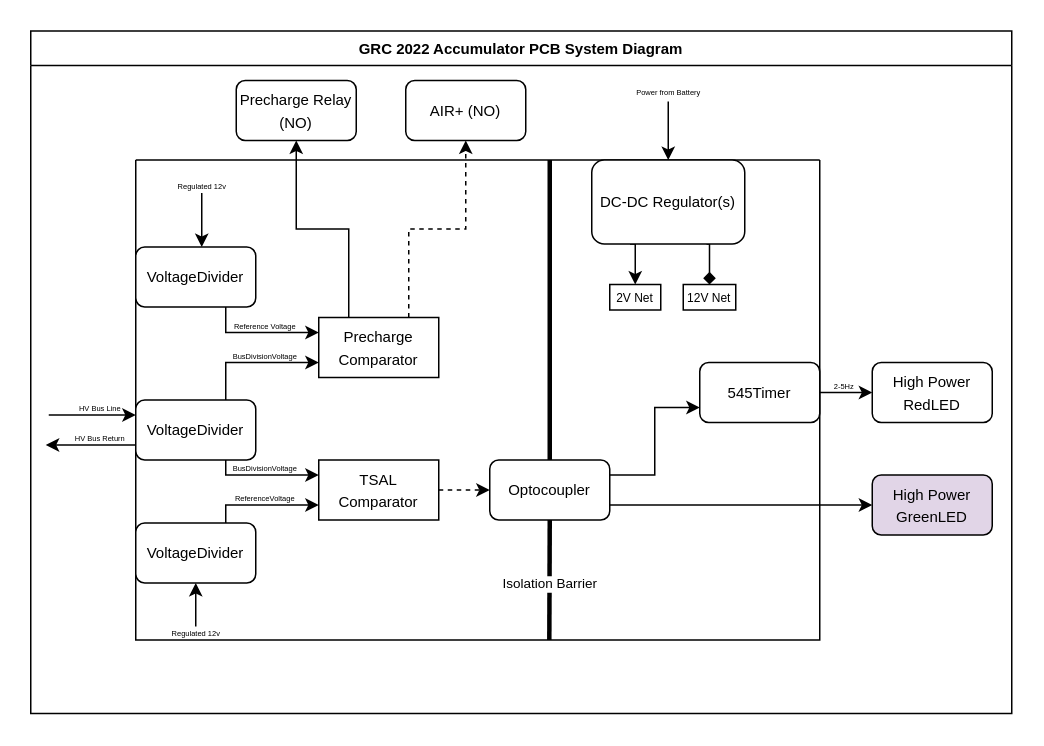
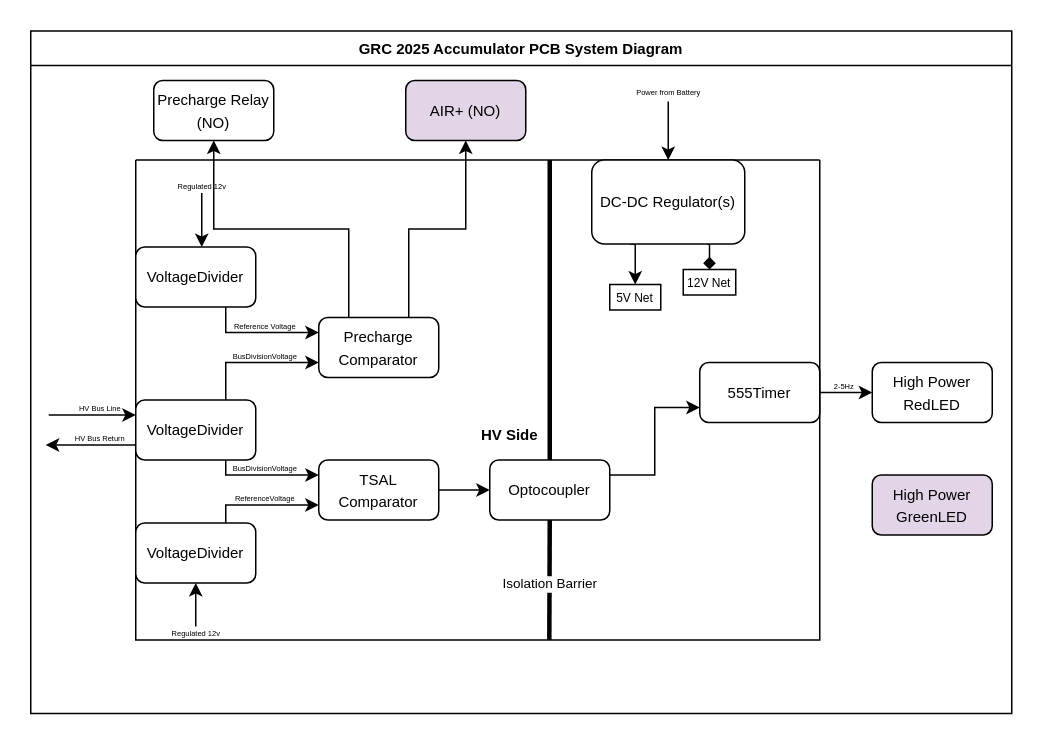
(521, 48) -> (521, 48)
(296, 110) -> (214, 110)
(466, 110) -> (466, 110)
(434, 229) -> (434, 229)
(710, 297) -> (710, 282)
(635, 298) -> (635, 298)
(379, 347) -> (379, 347)
(760, 392) -> (760, 392)
none -> (509, 434)
(379, 490) -> (379, 490)
(458, 490) -> (458, 490)
(736, 505) -> none
